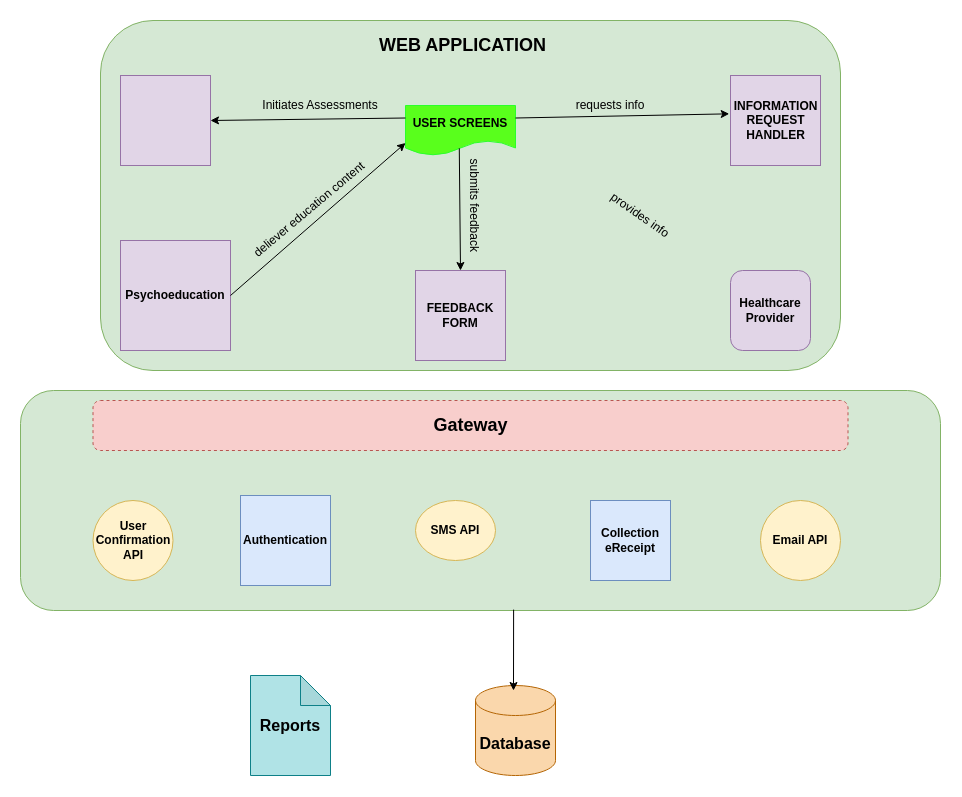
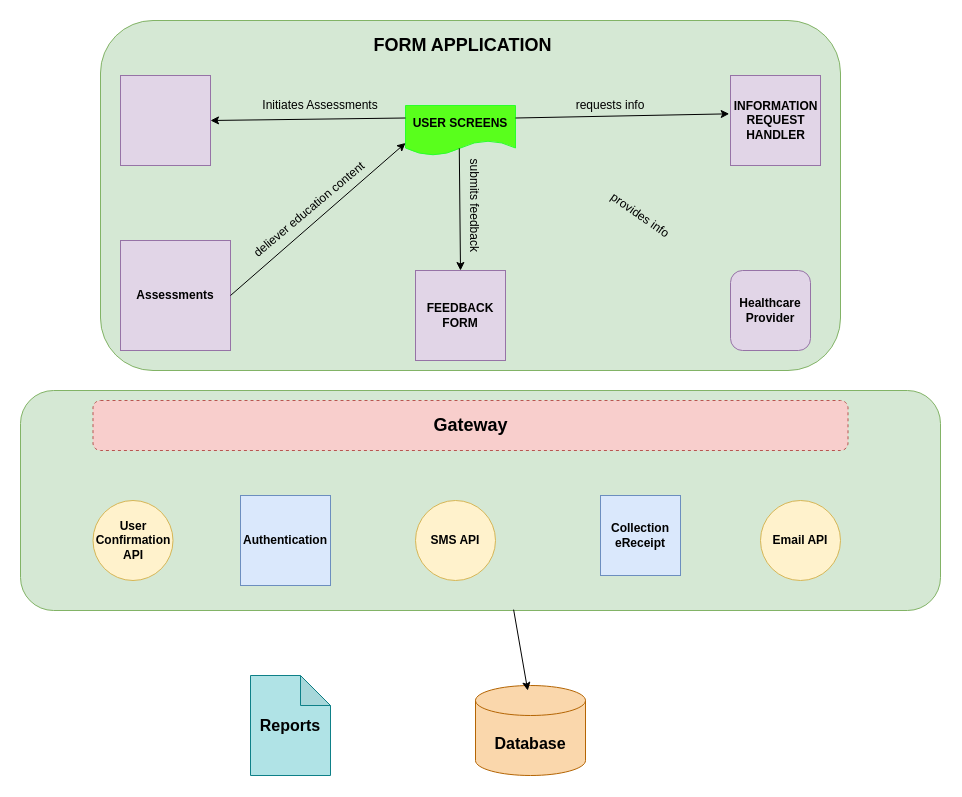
(463, 46) -> (463, 46)
(176, 296) -> (176, 296)
(456, 531) -> (456, 541)
(631, 541) -> (641, 536)
(516, 731) -> (531, 731)
